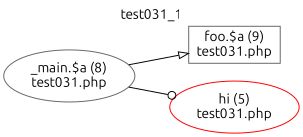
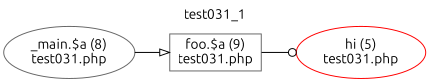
(148, 91) -> (275, 52)
